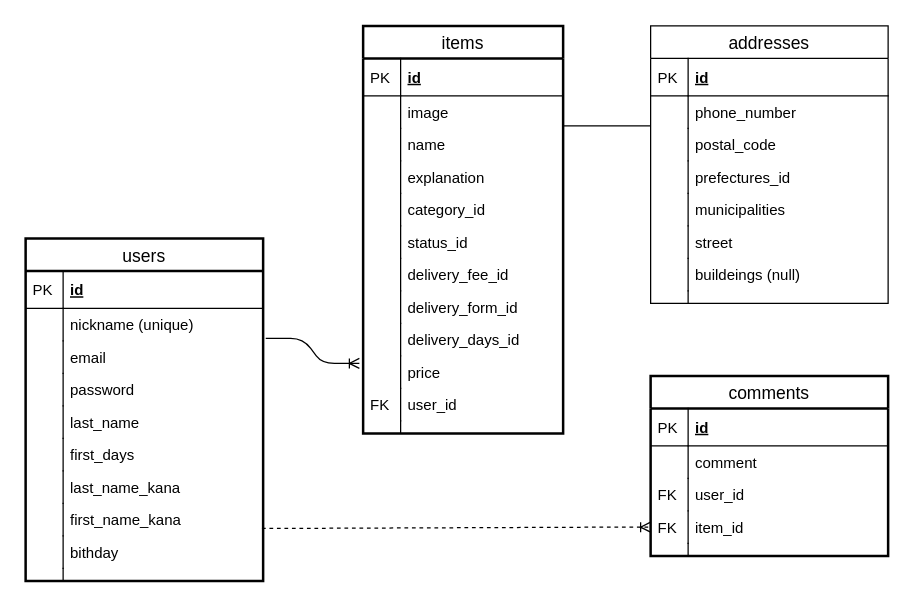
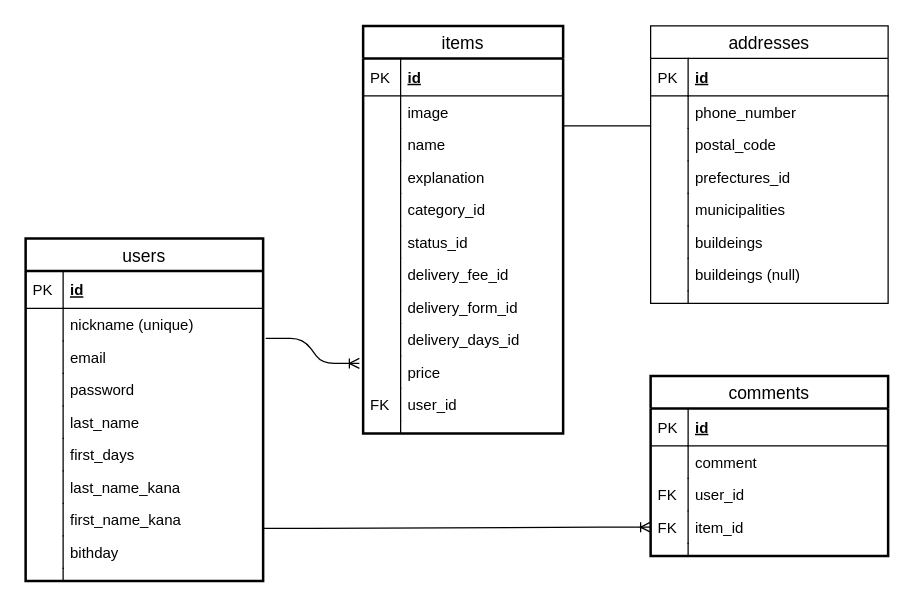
(720, 243) -> (731, 243)
(456, 527) -> (456, 527)
